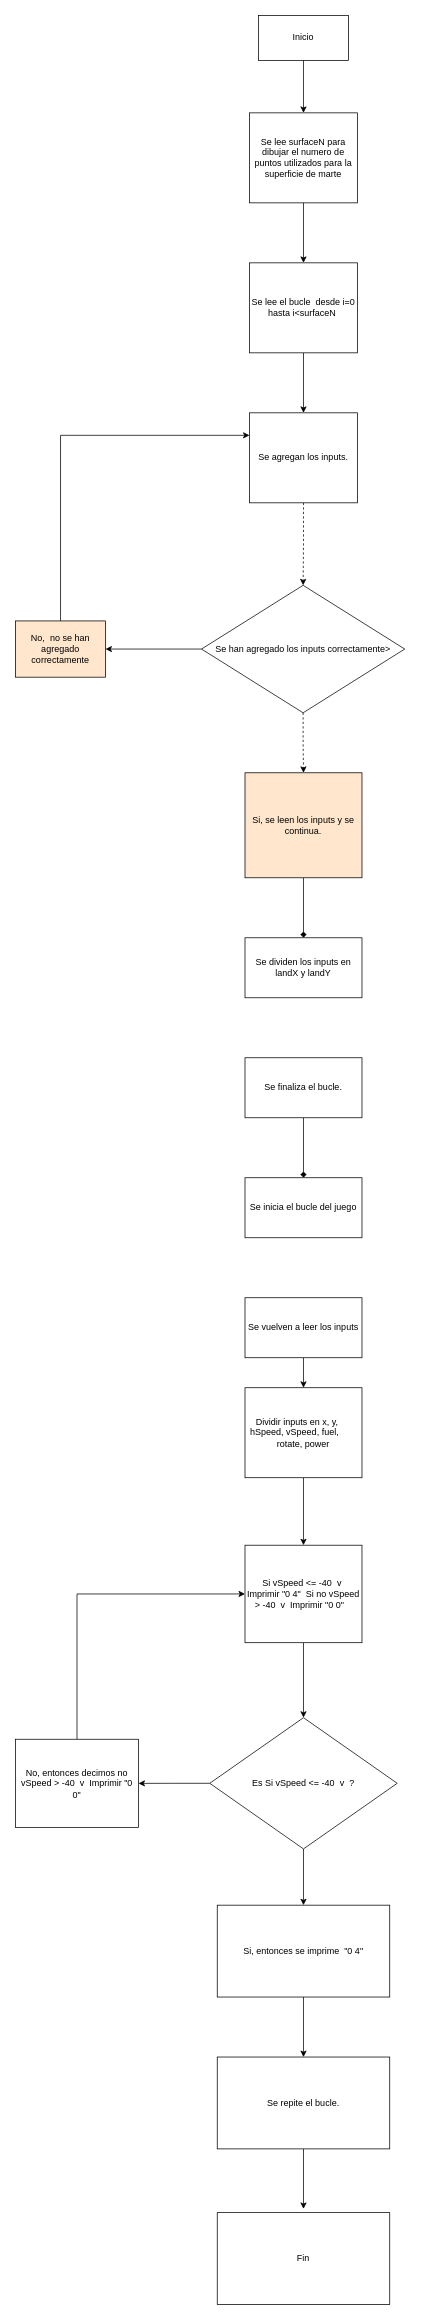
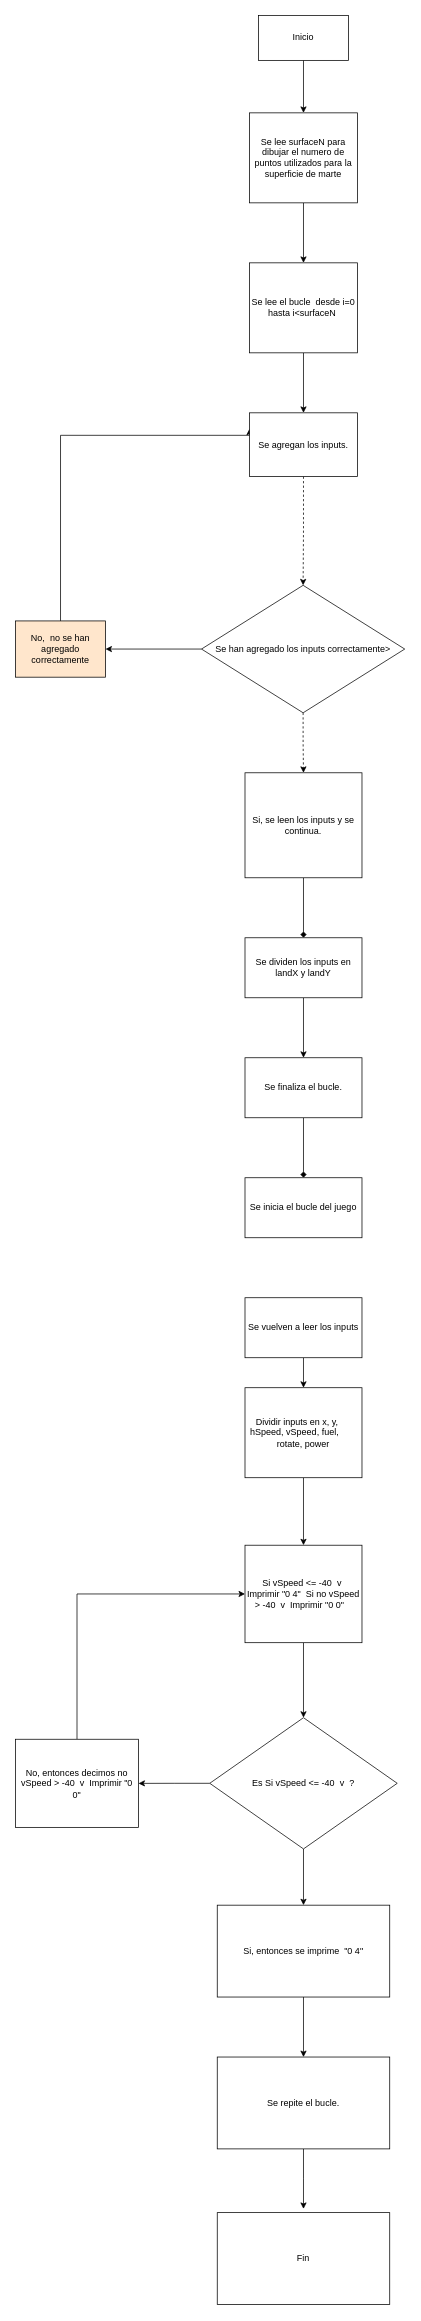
(303, 458) -> (303, 445)
(303, 825) -> (303, 825)
none -> (303, 1025)
